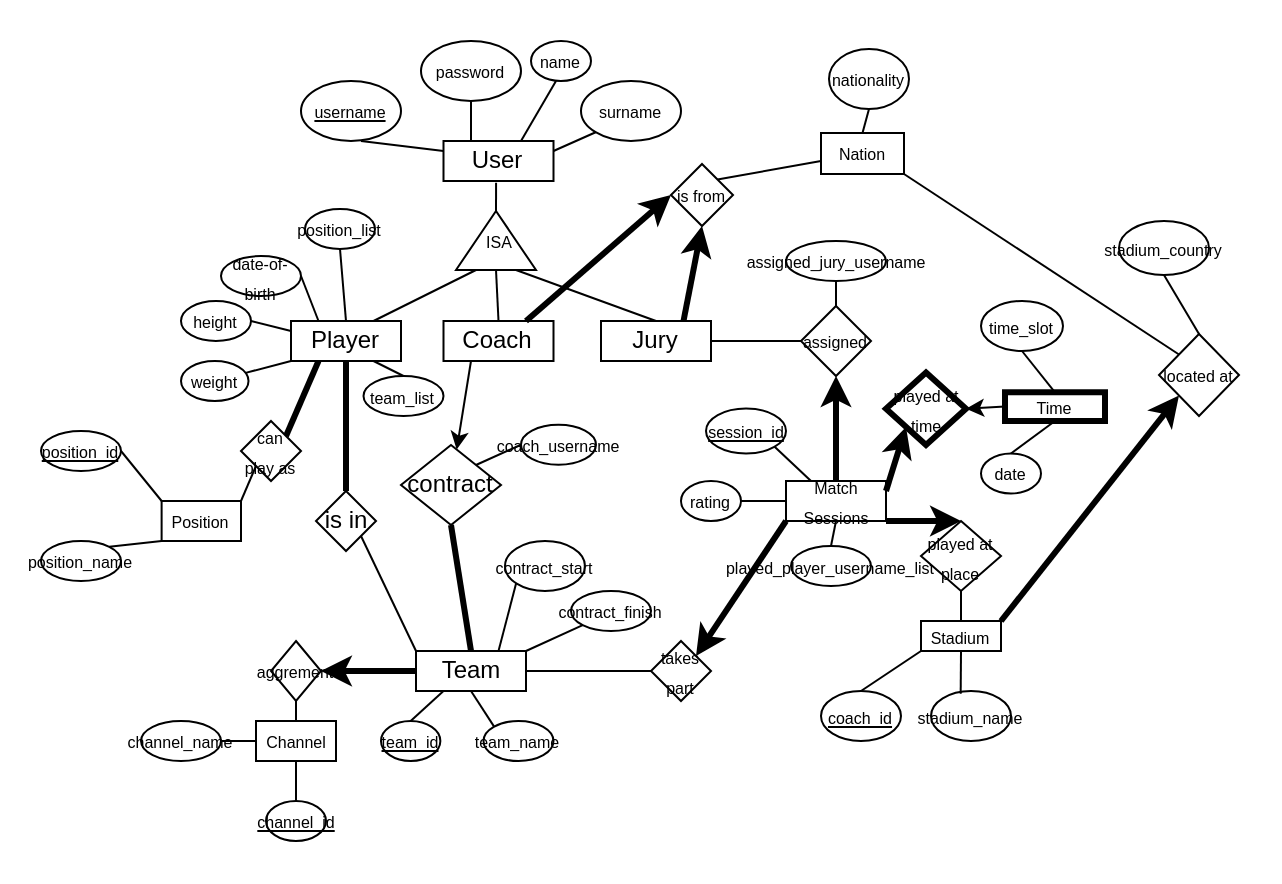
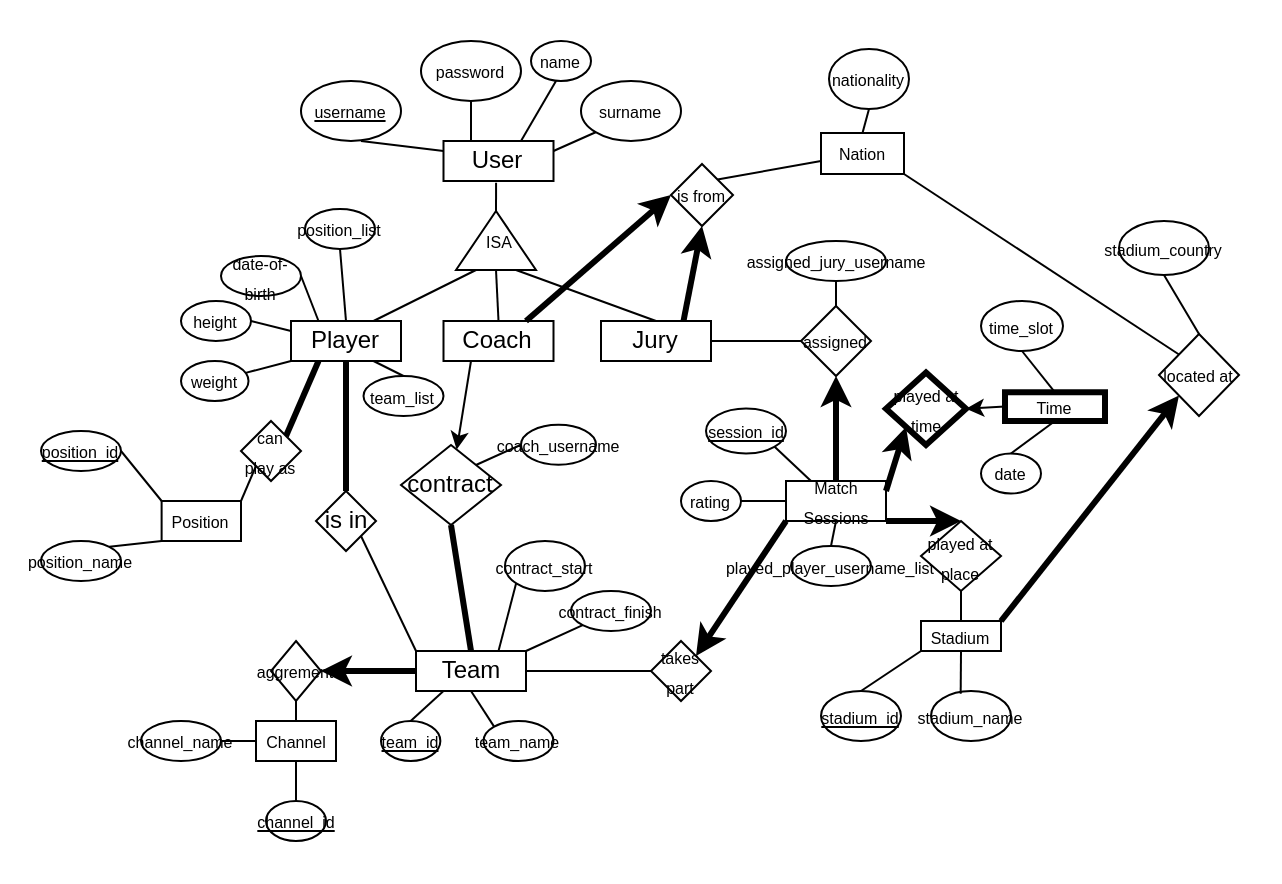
(861, 717) -> (861, 717)
